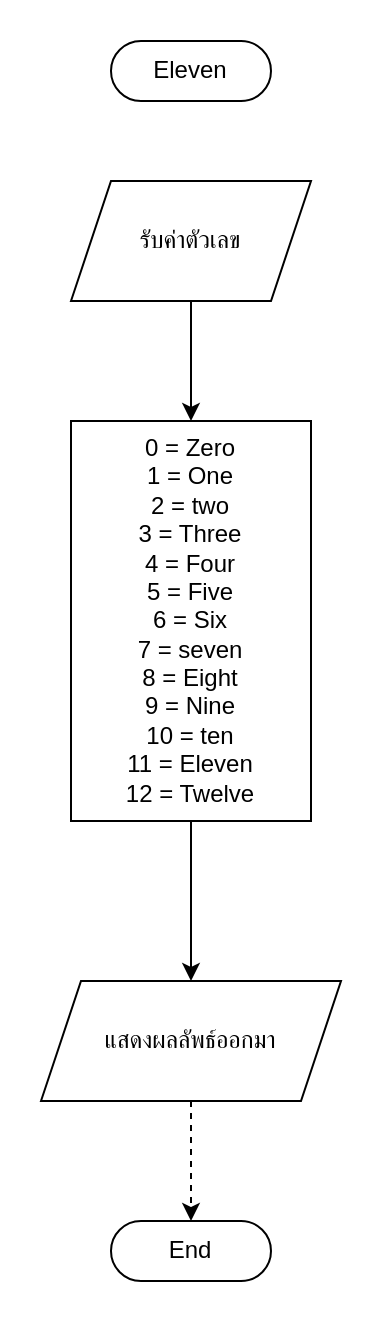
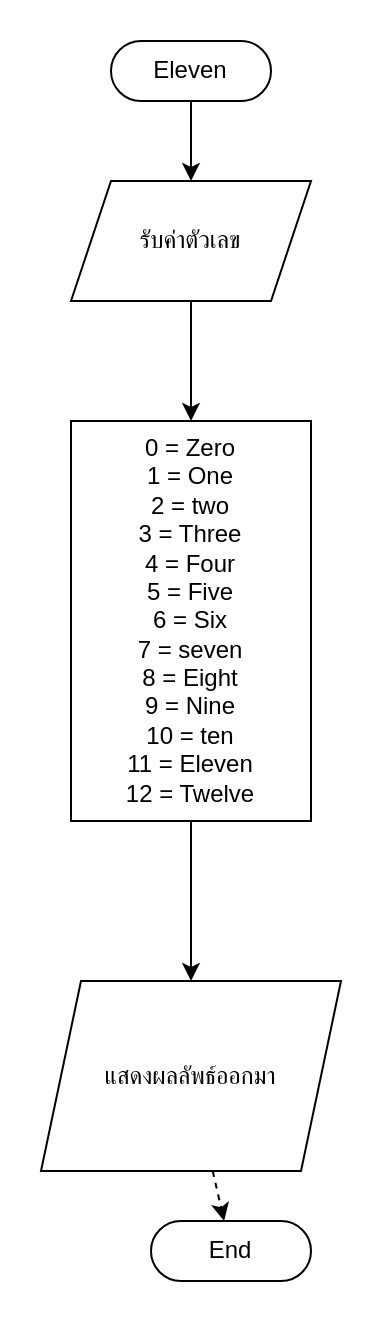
none -> (191, 134)
(191, 1041) -> (191, 1076)
(191, 1251) -> (231, 1251)
